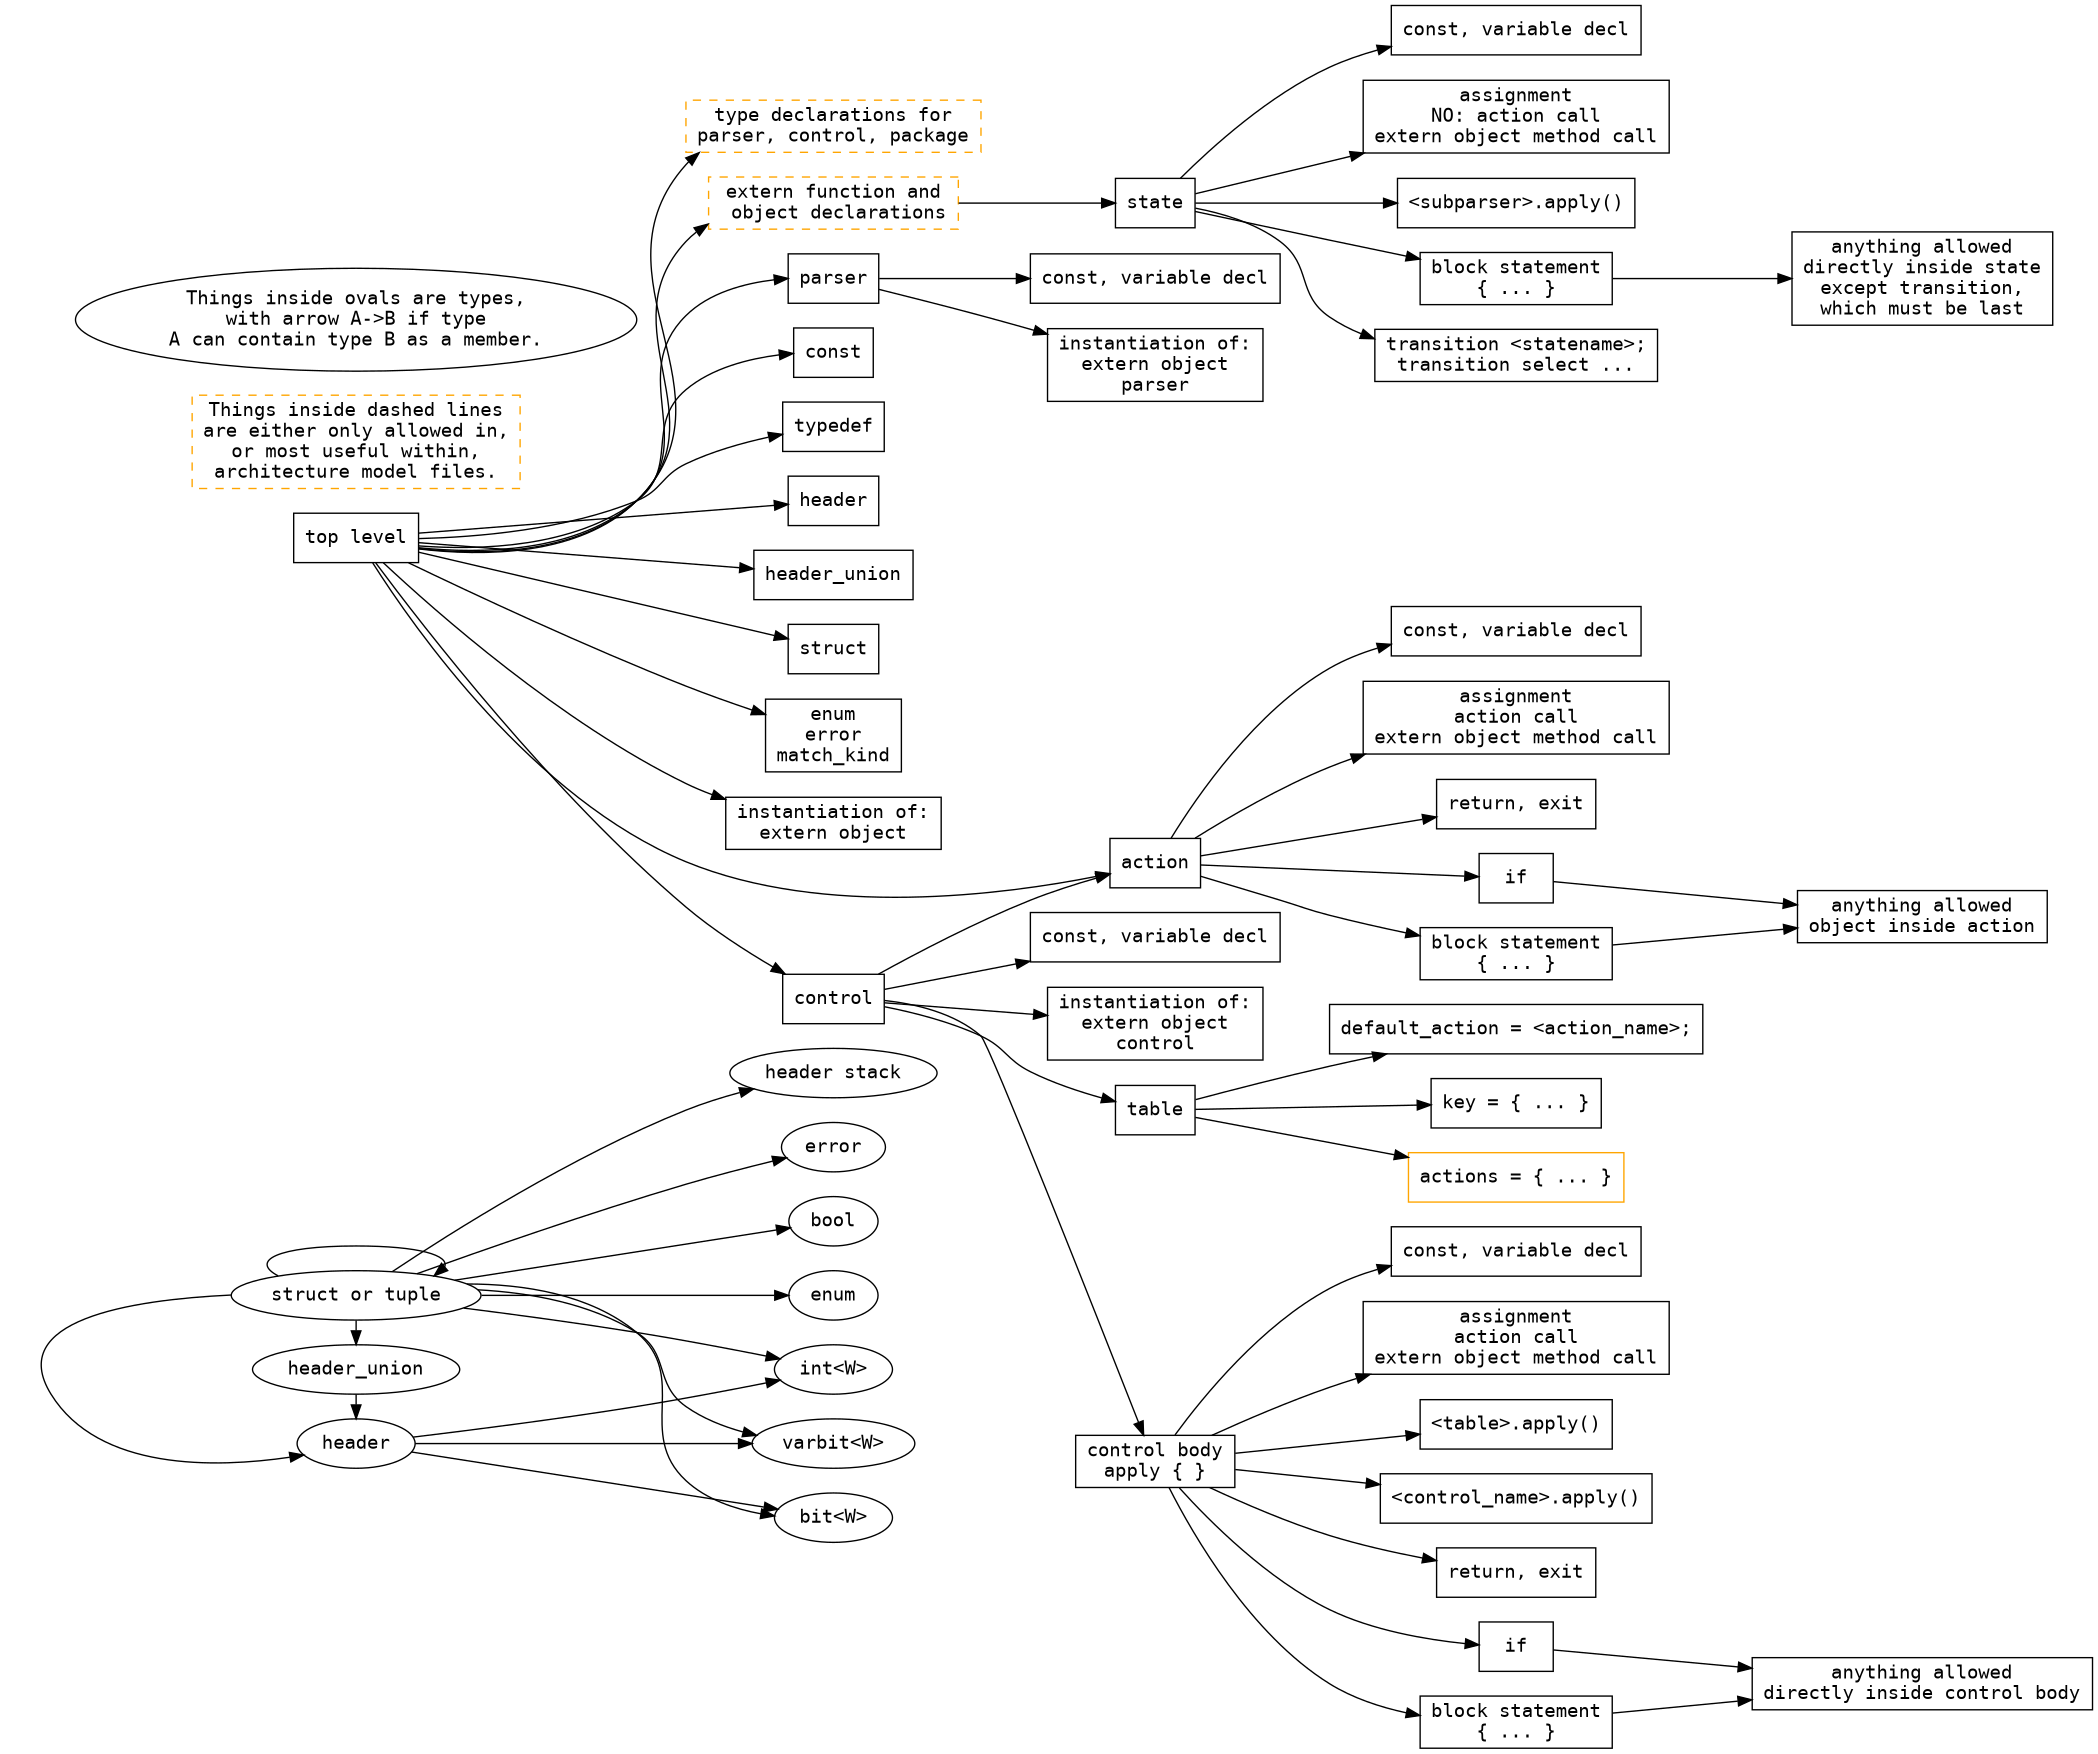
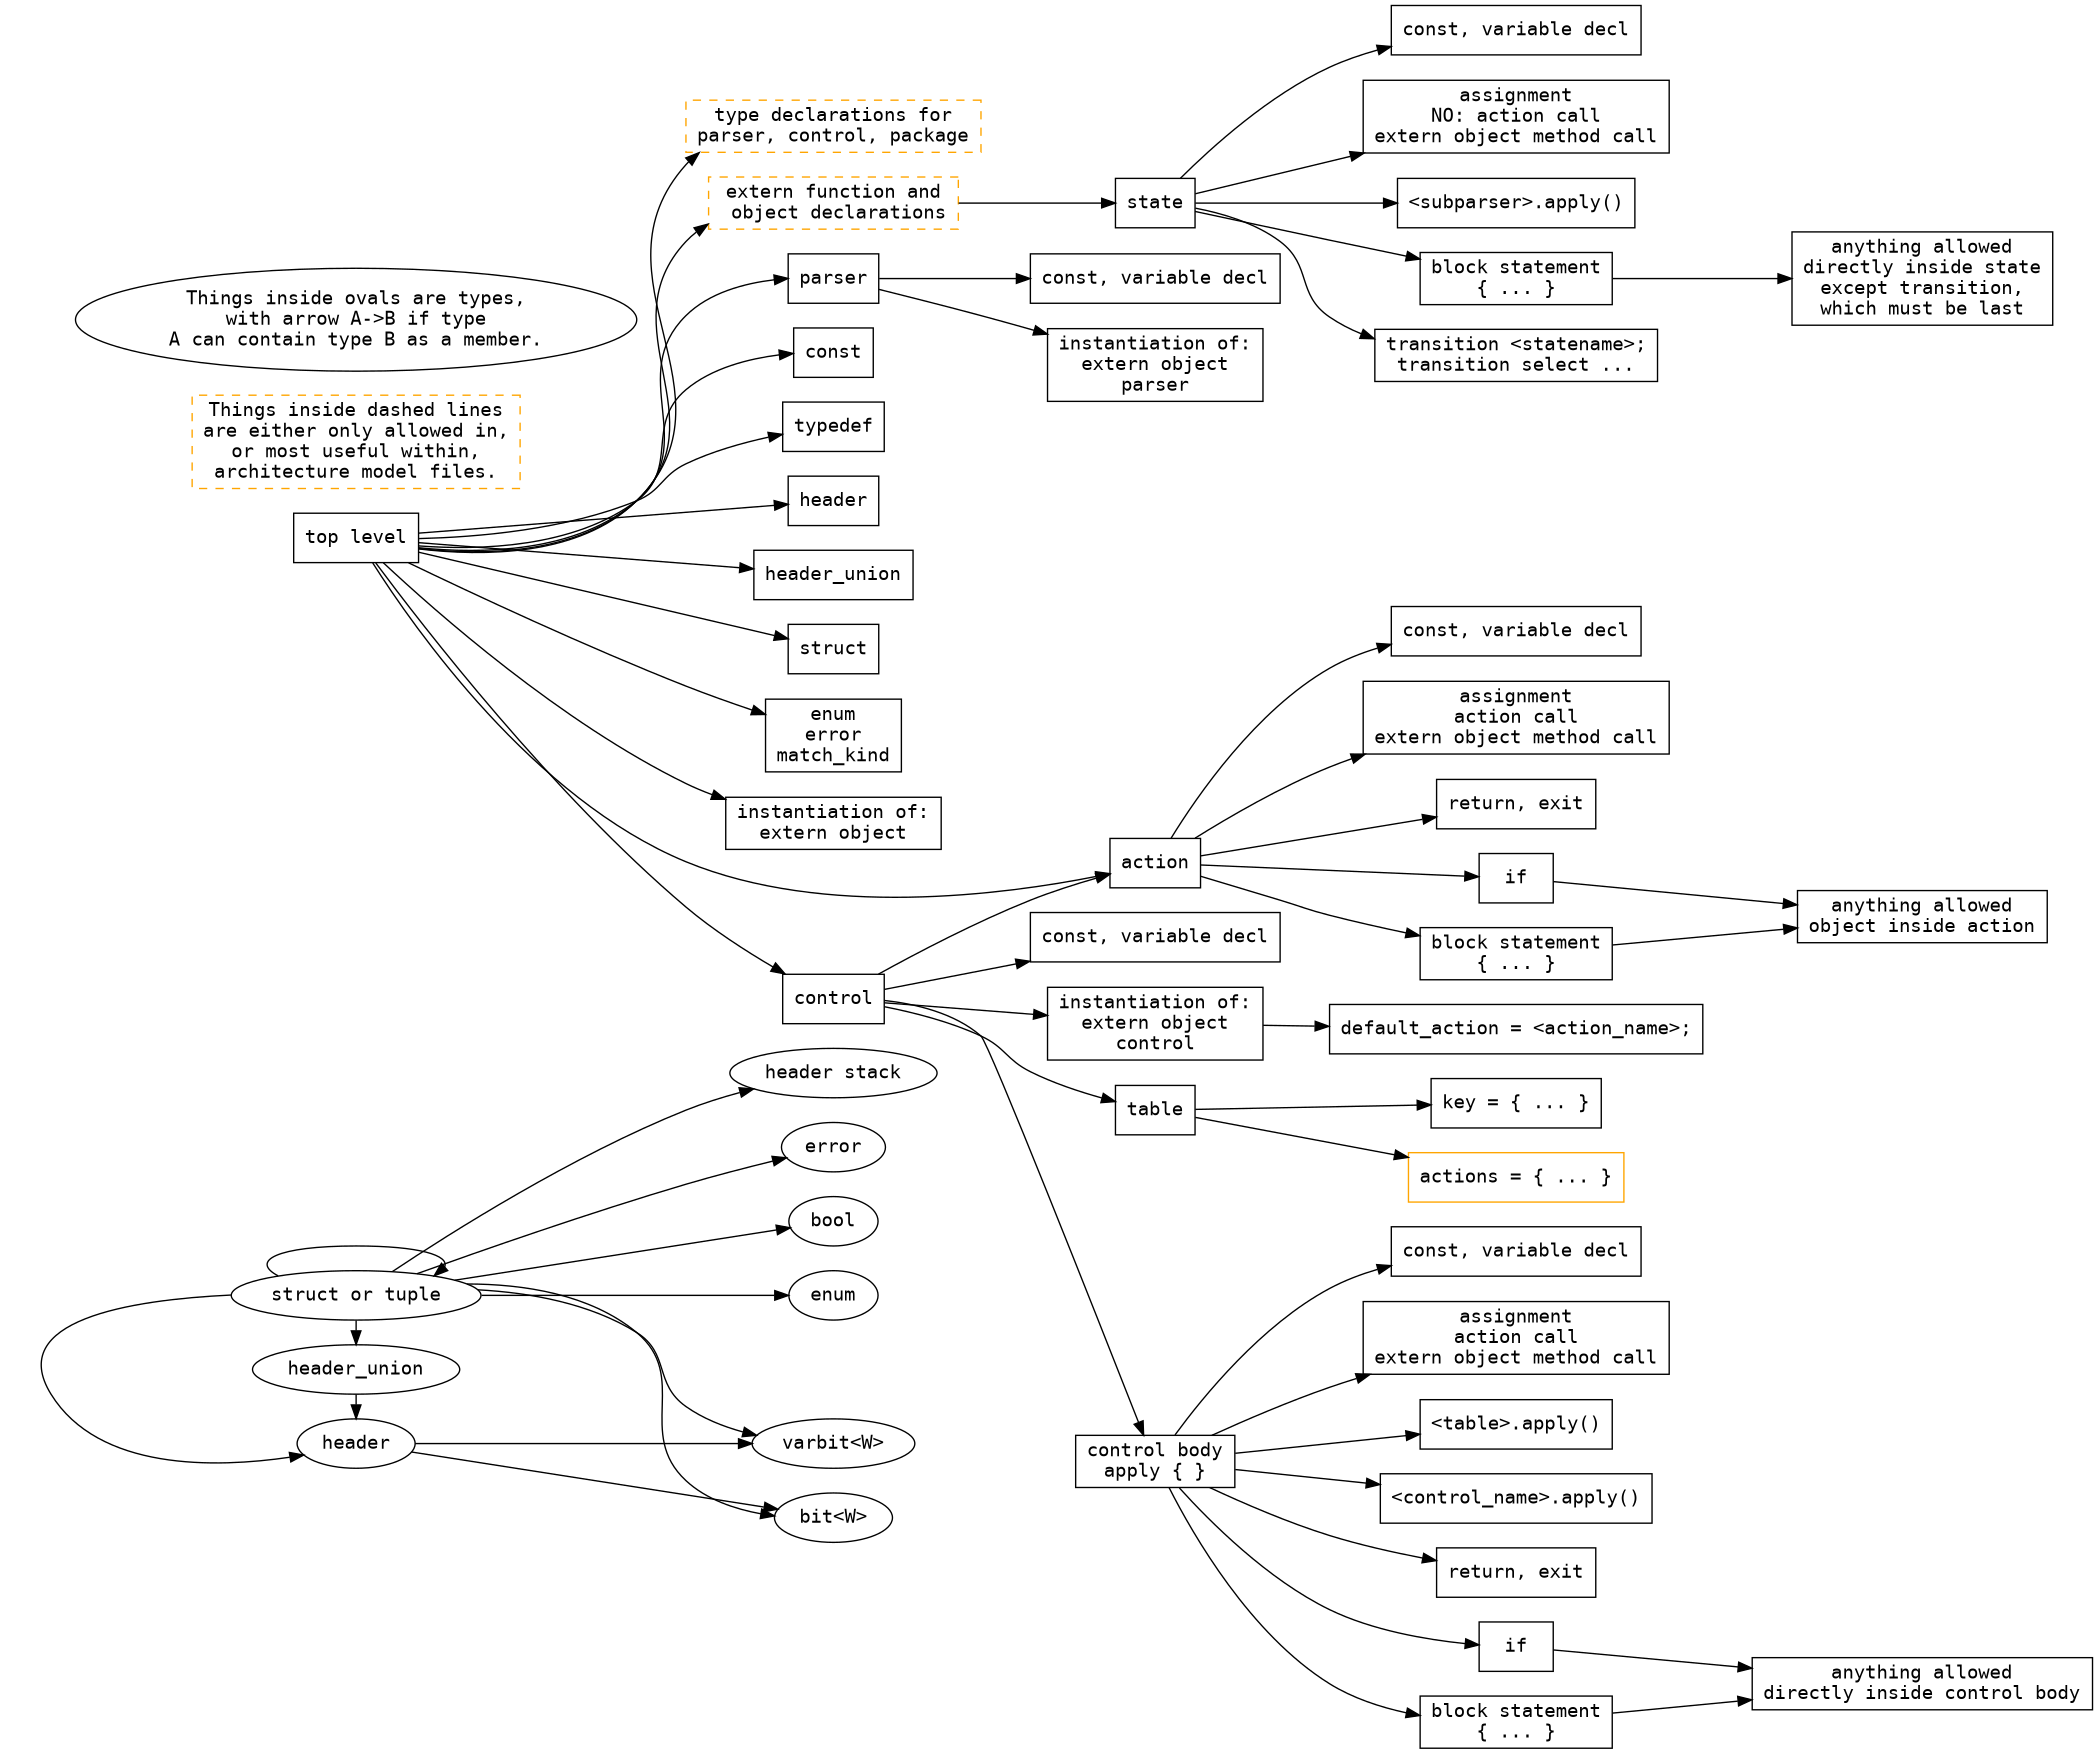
(1284, 1077) -> (1289, 1026)
(833, 1369) -> none
